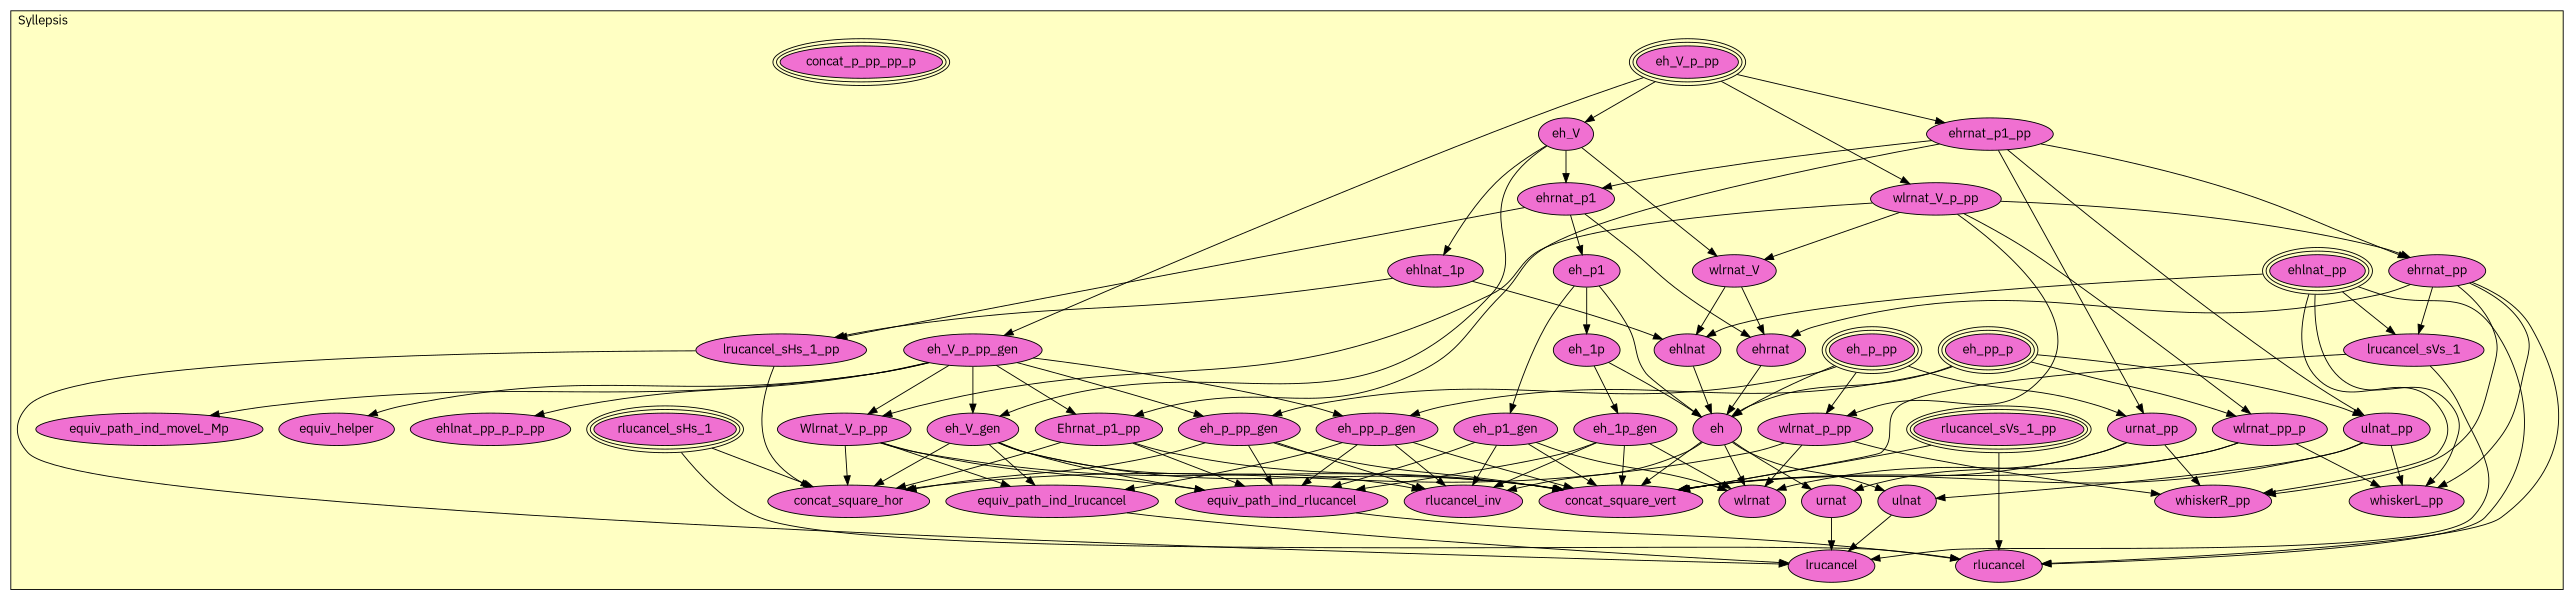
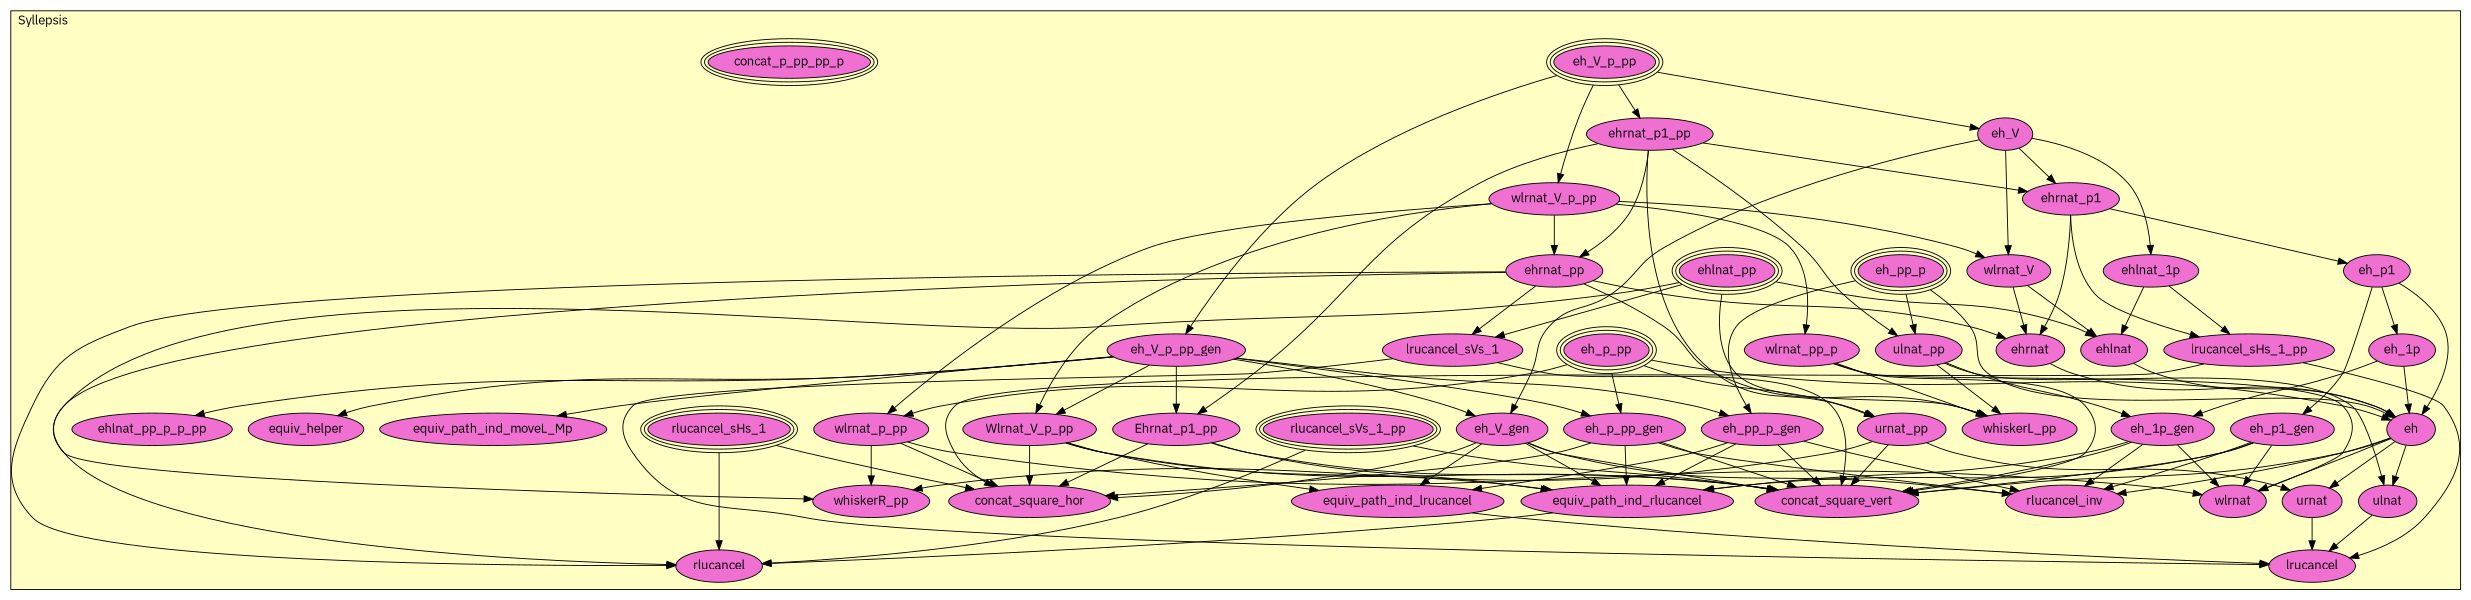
(2120, 384) -> none
(2439, 407) -> none
(2027, 482) -> (2034, 390)
